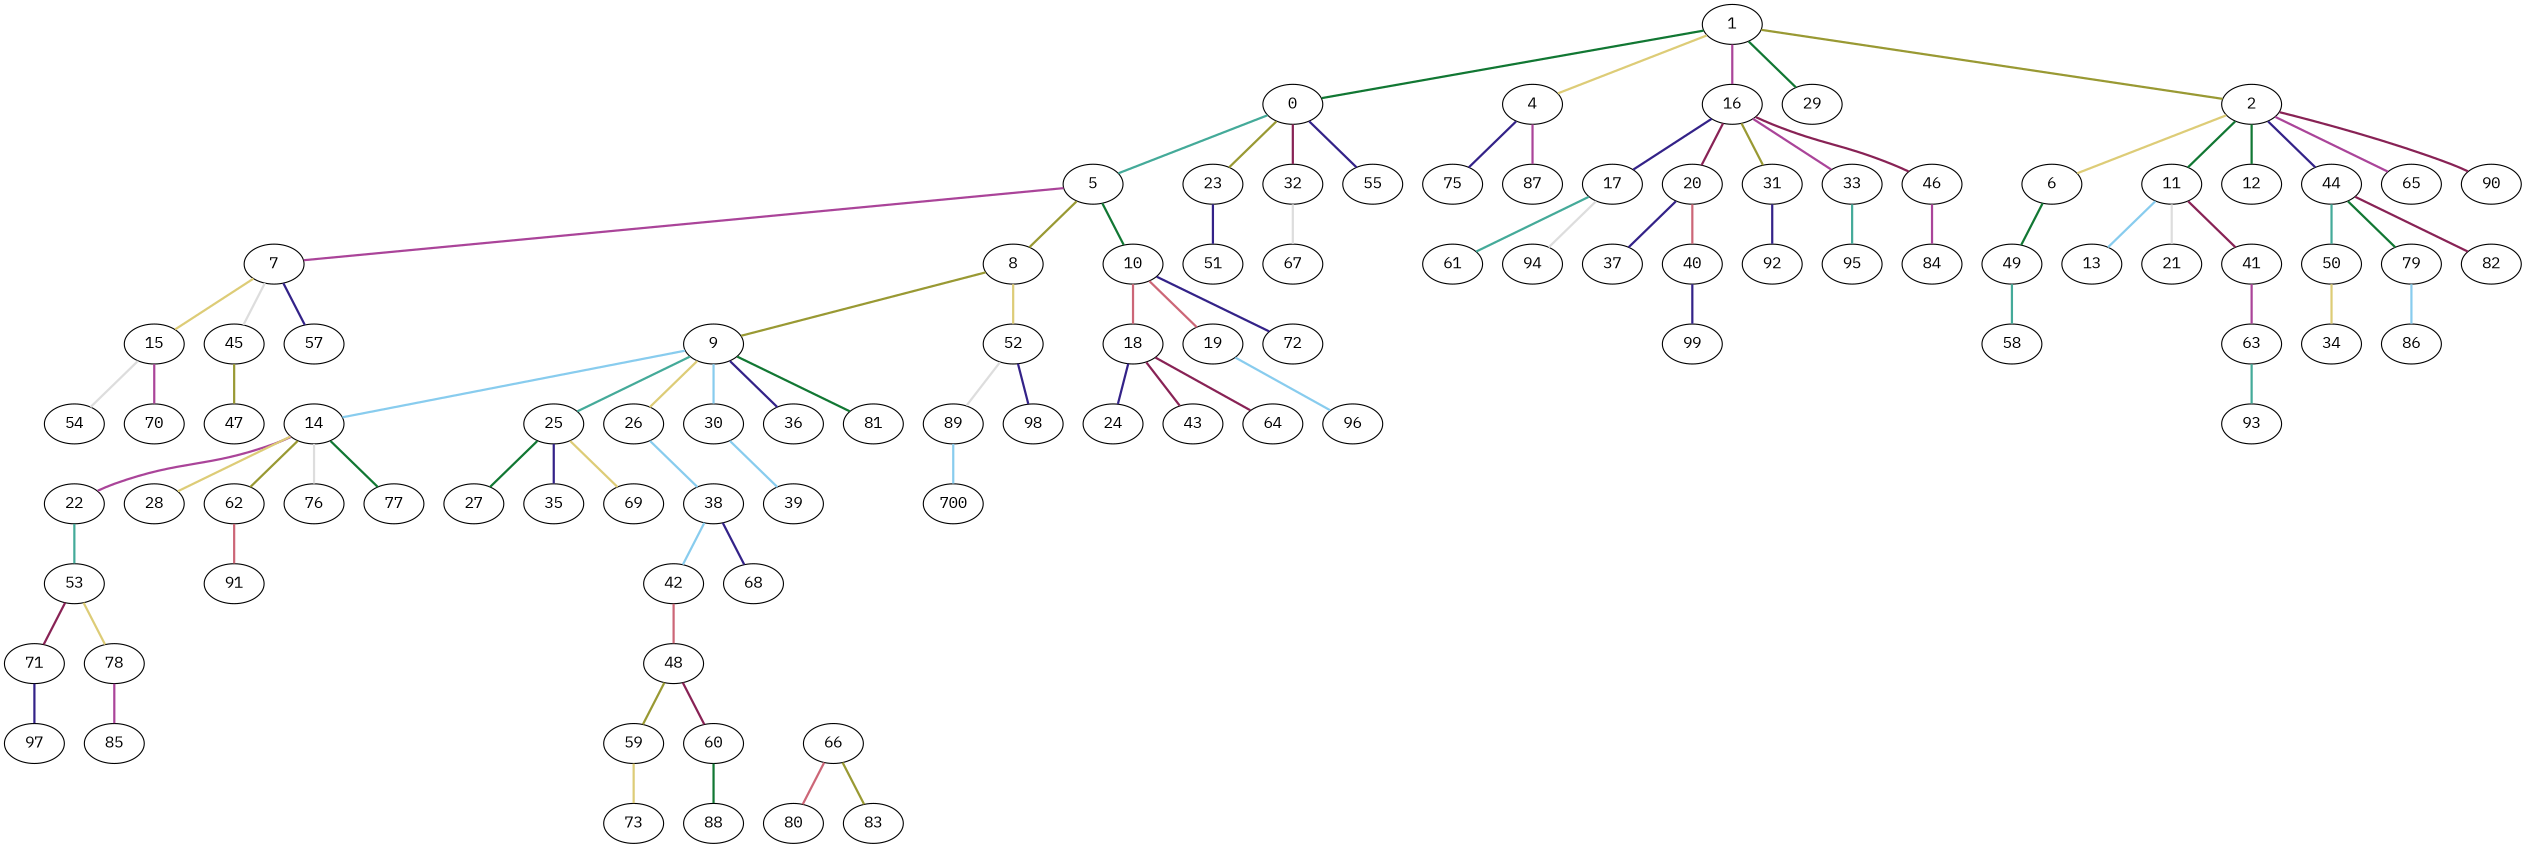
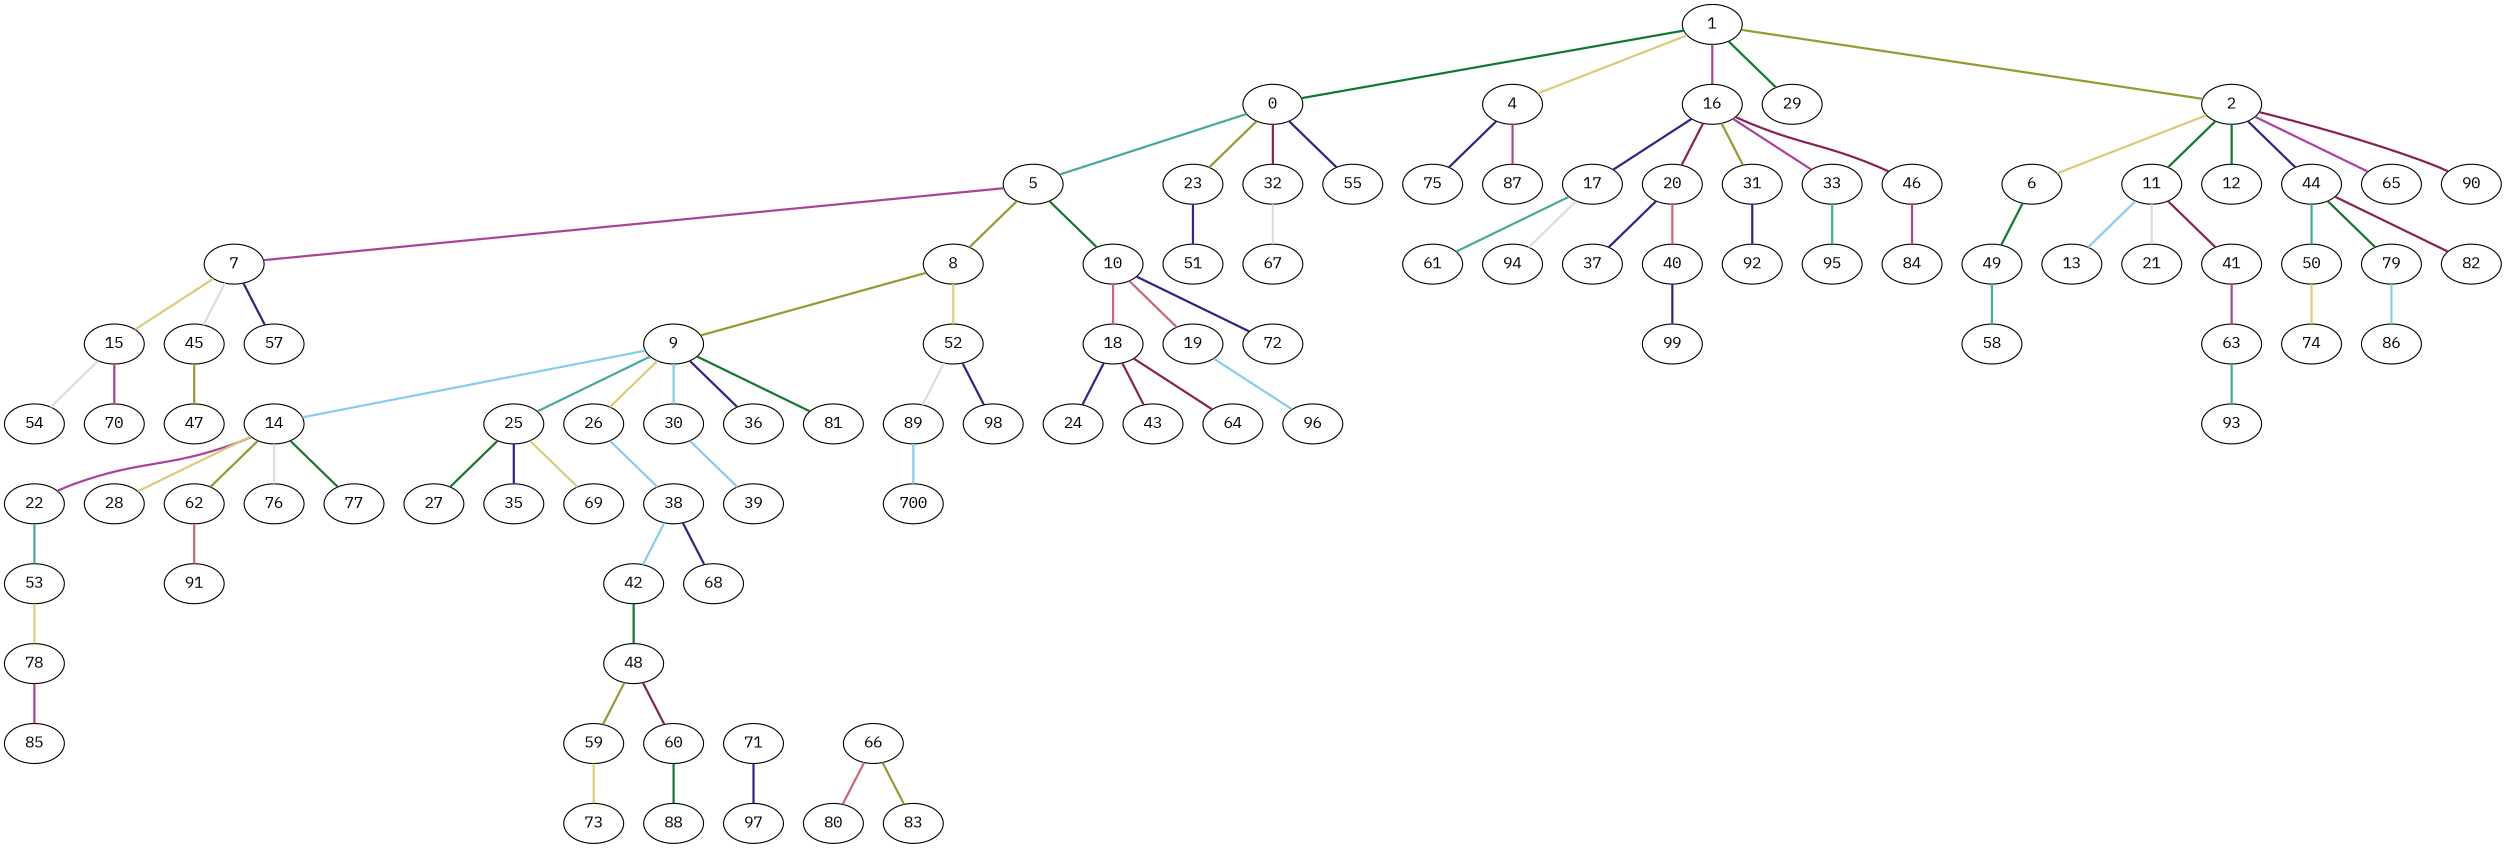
(2332, 344) -> (2312, 344)
(54, 624) -> none
(674, 624) -> (634, 624)
